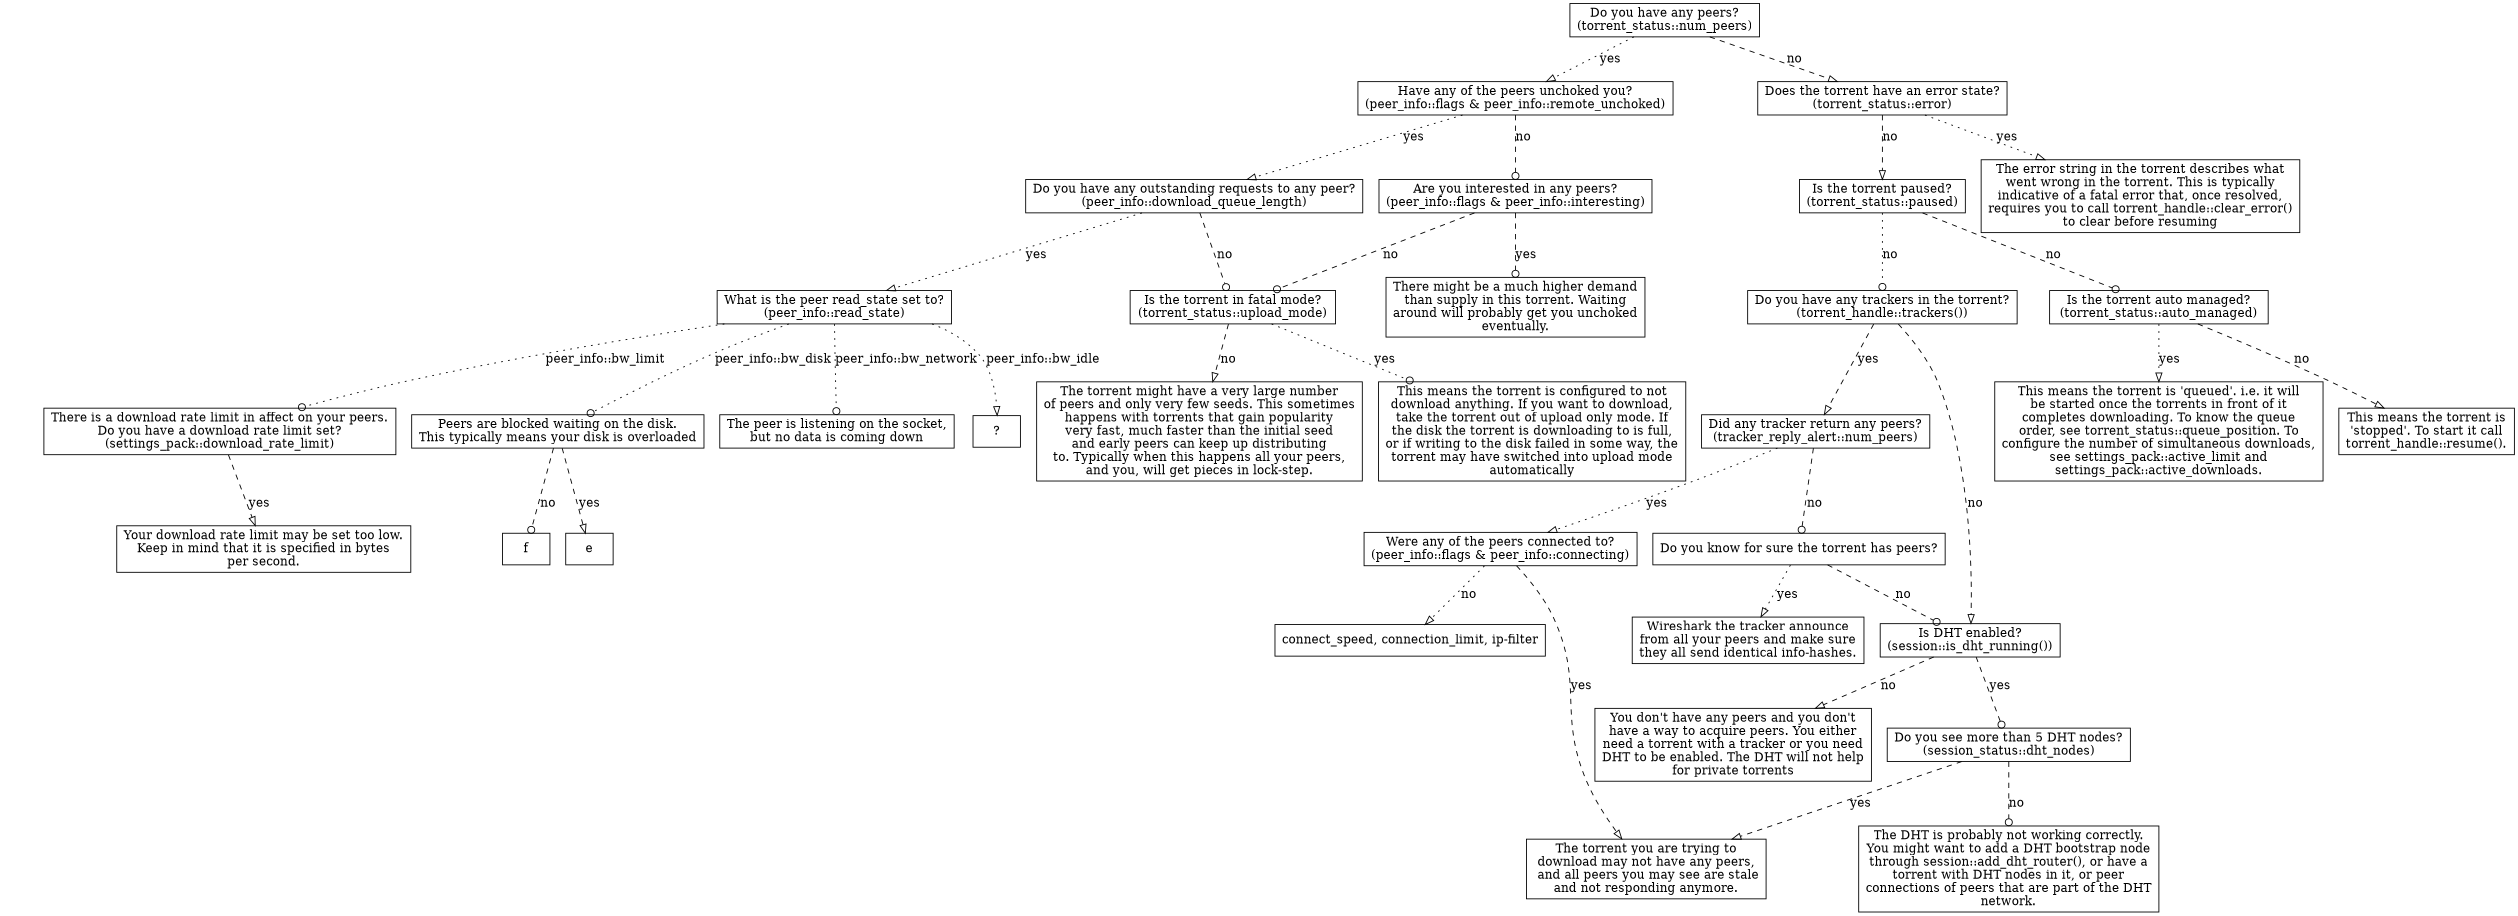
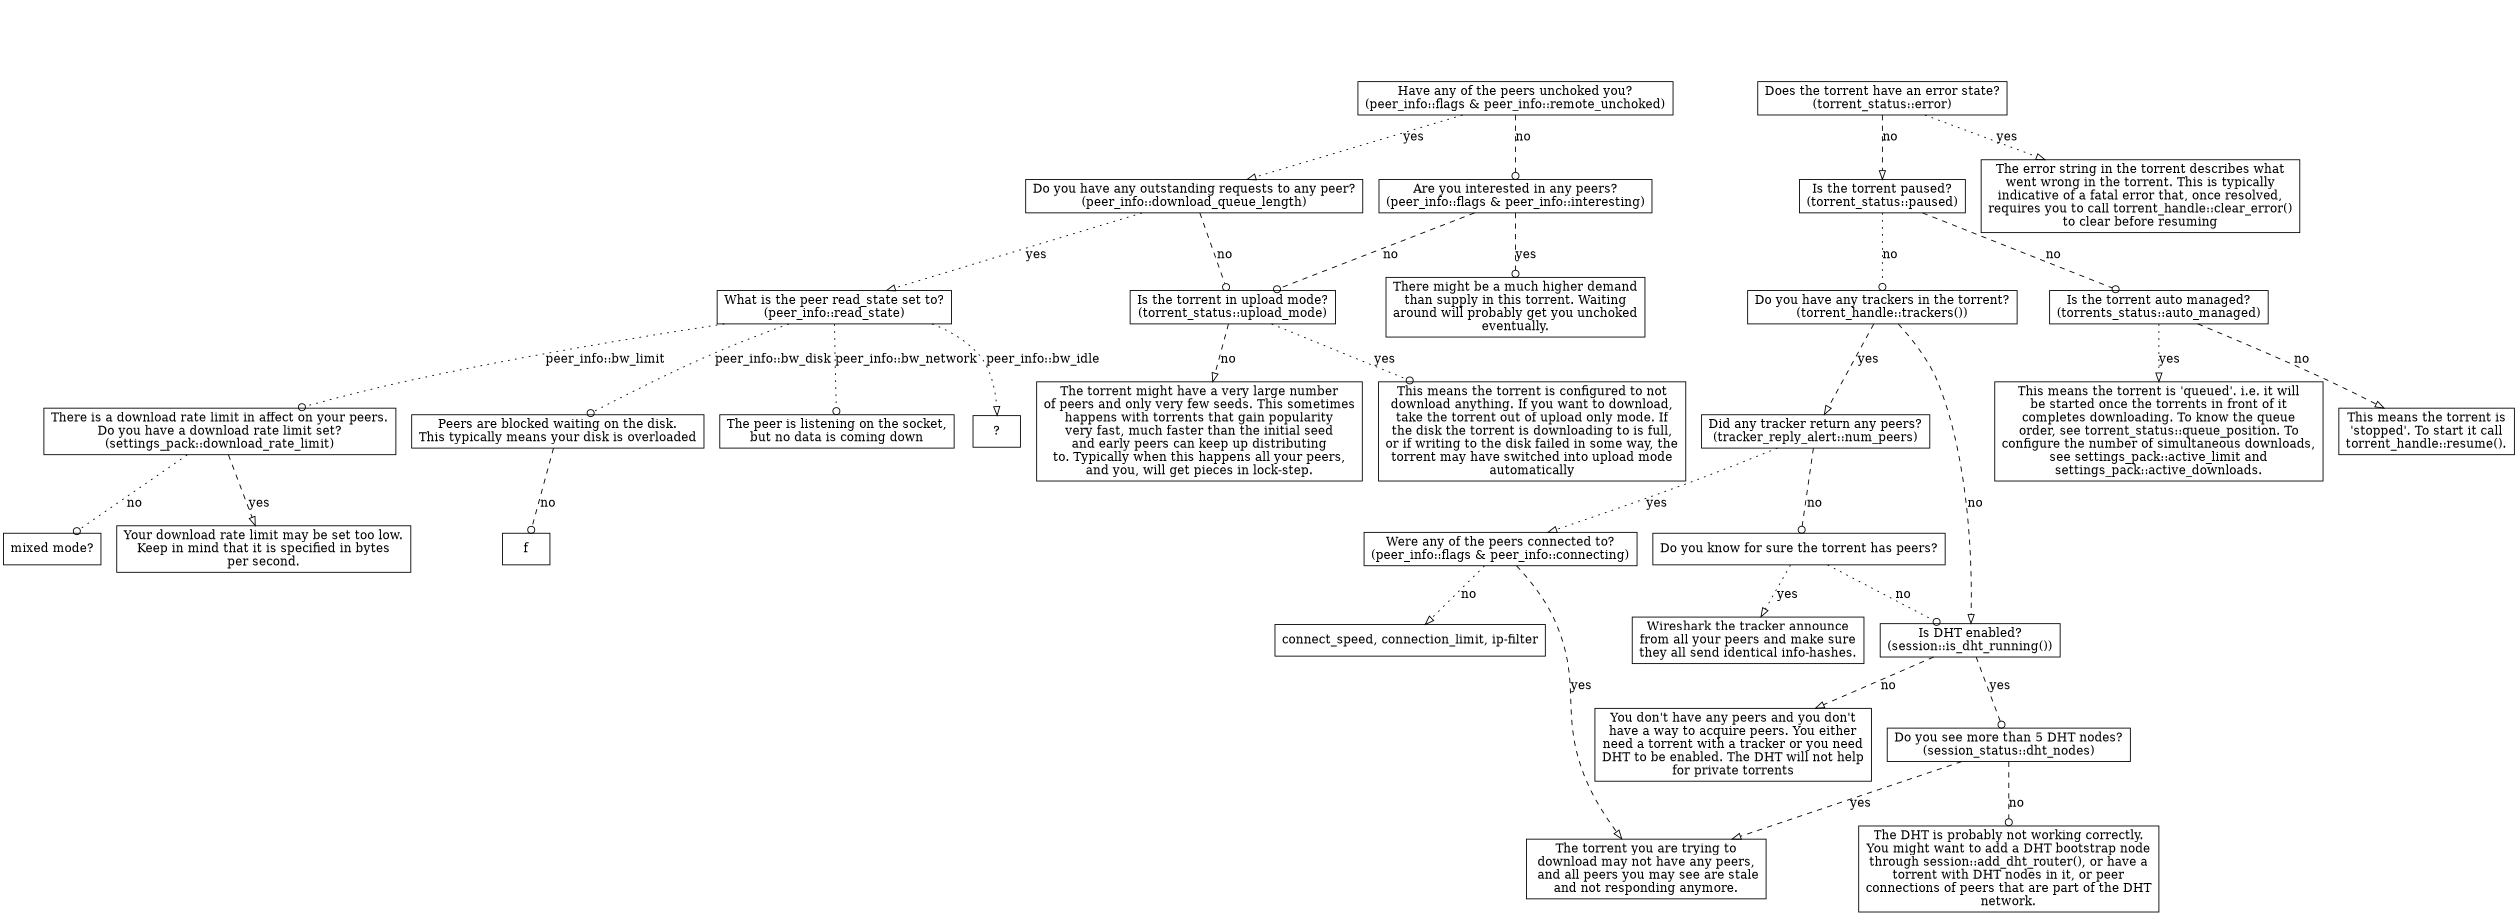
(1665, 20) -> none
(1233, 307) -> (1233, 307)
(2159, 307) -> (2159, 307)
none -> (52, 549)
(589, 549) -> none
(1880, 592) -> (1880, 592)
